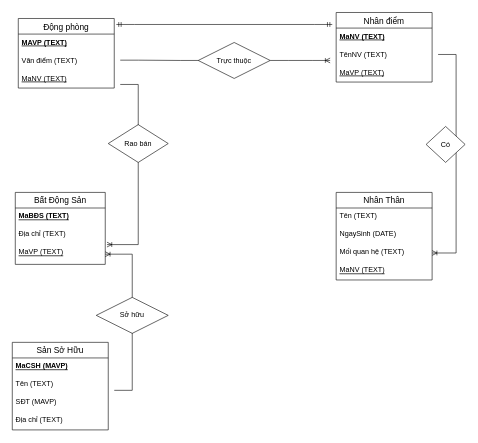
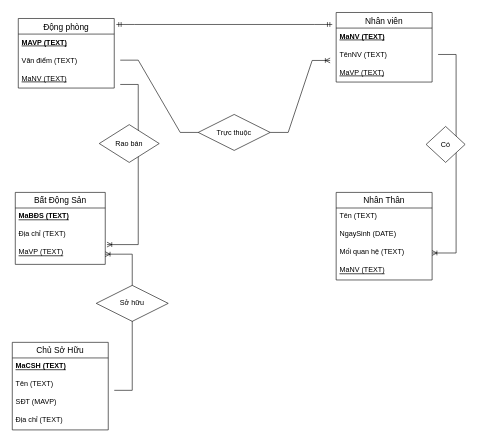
(384, 21) -> (384, 21)
(234, 60) -> (234, 132)
(138, 143) -> (129, 143)
(132, 315) -> (132, 303)
(60, 351) -> (60, 351)
(39, 366) -> (39, 366)
